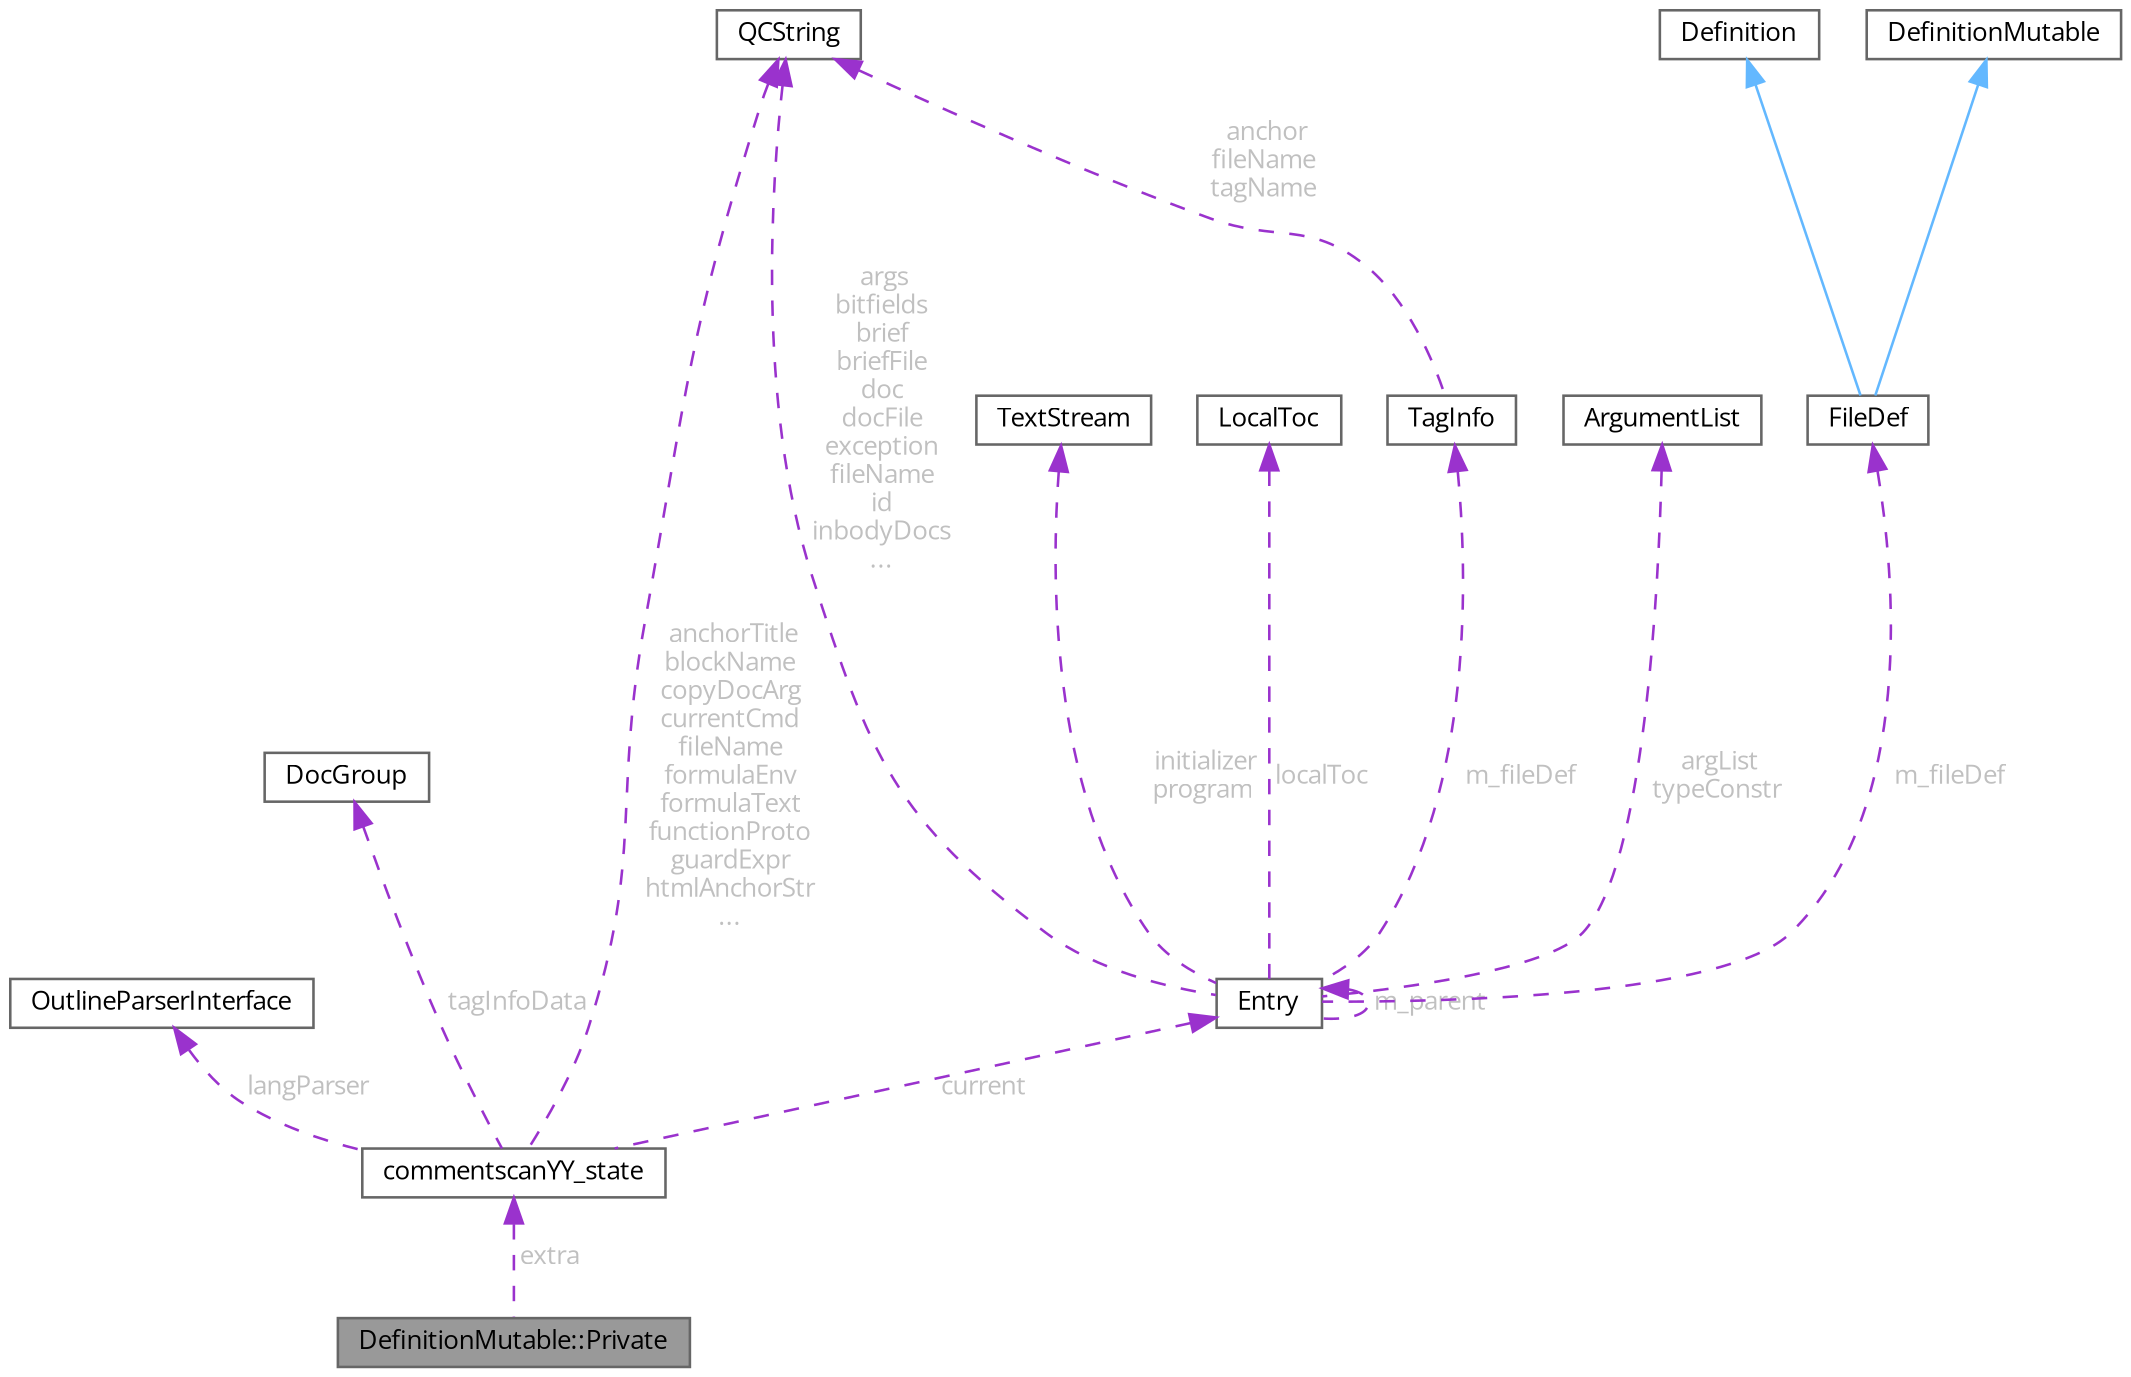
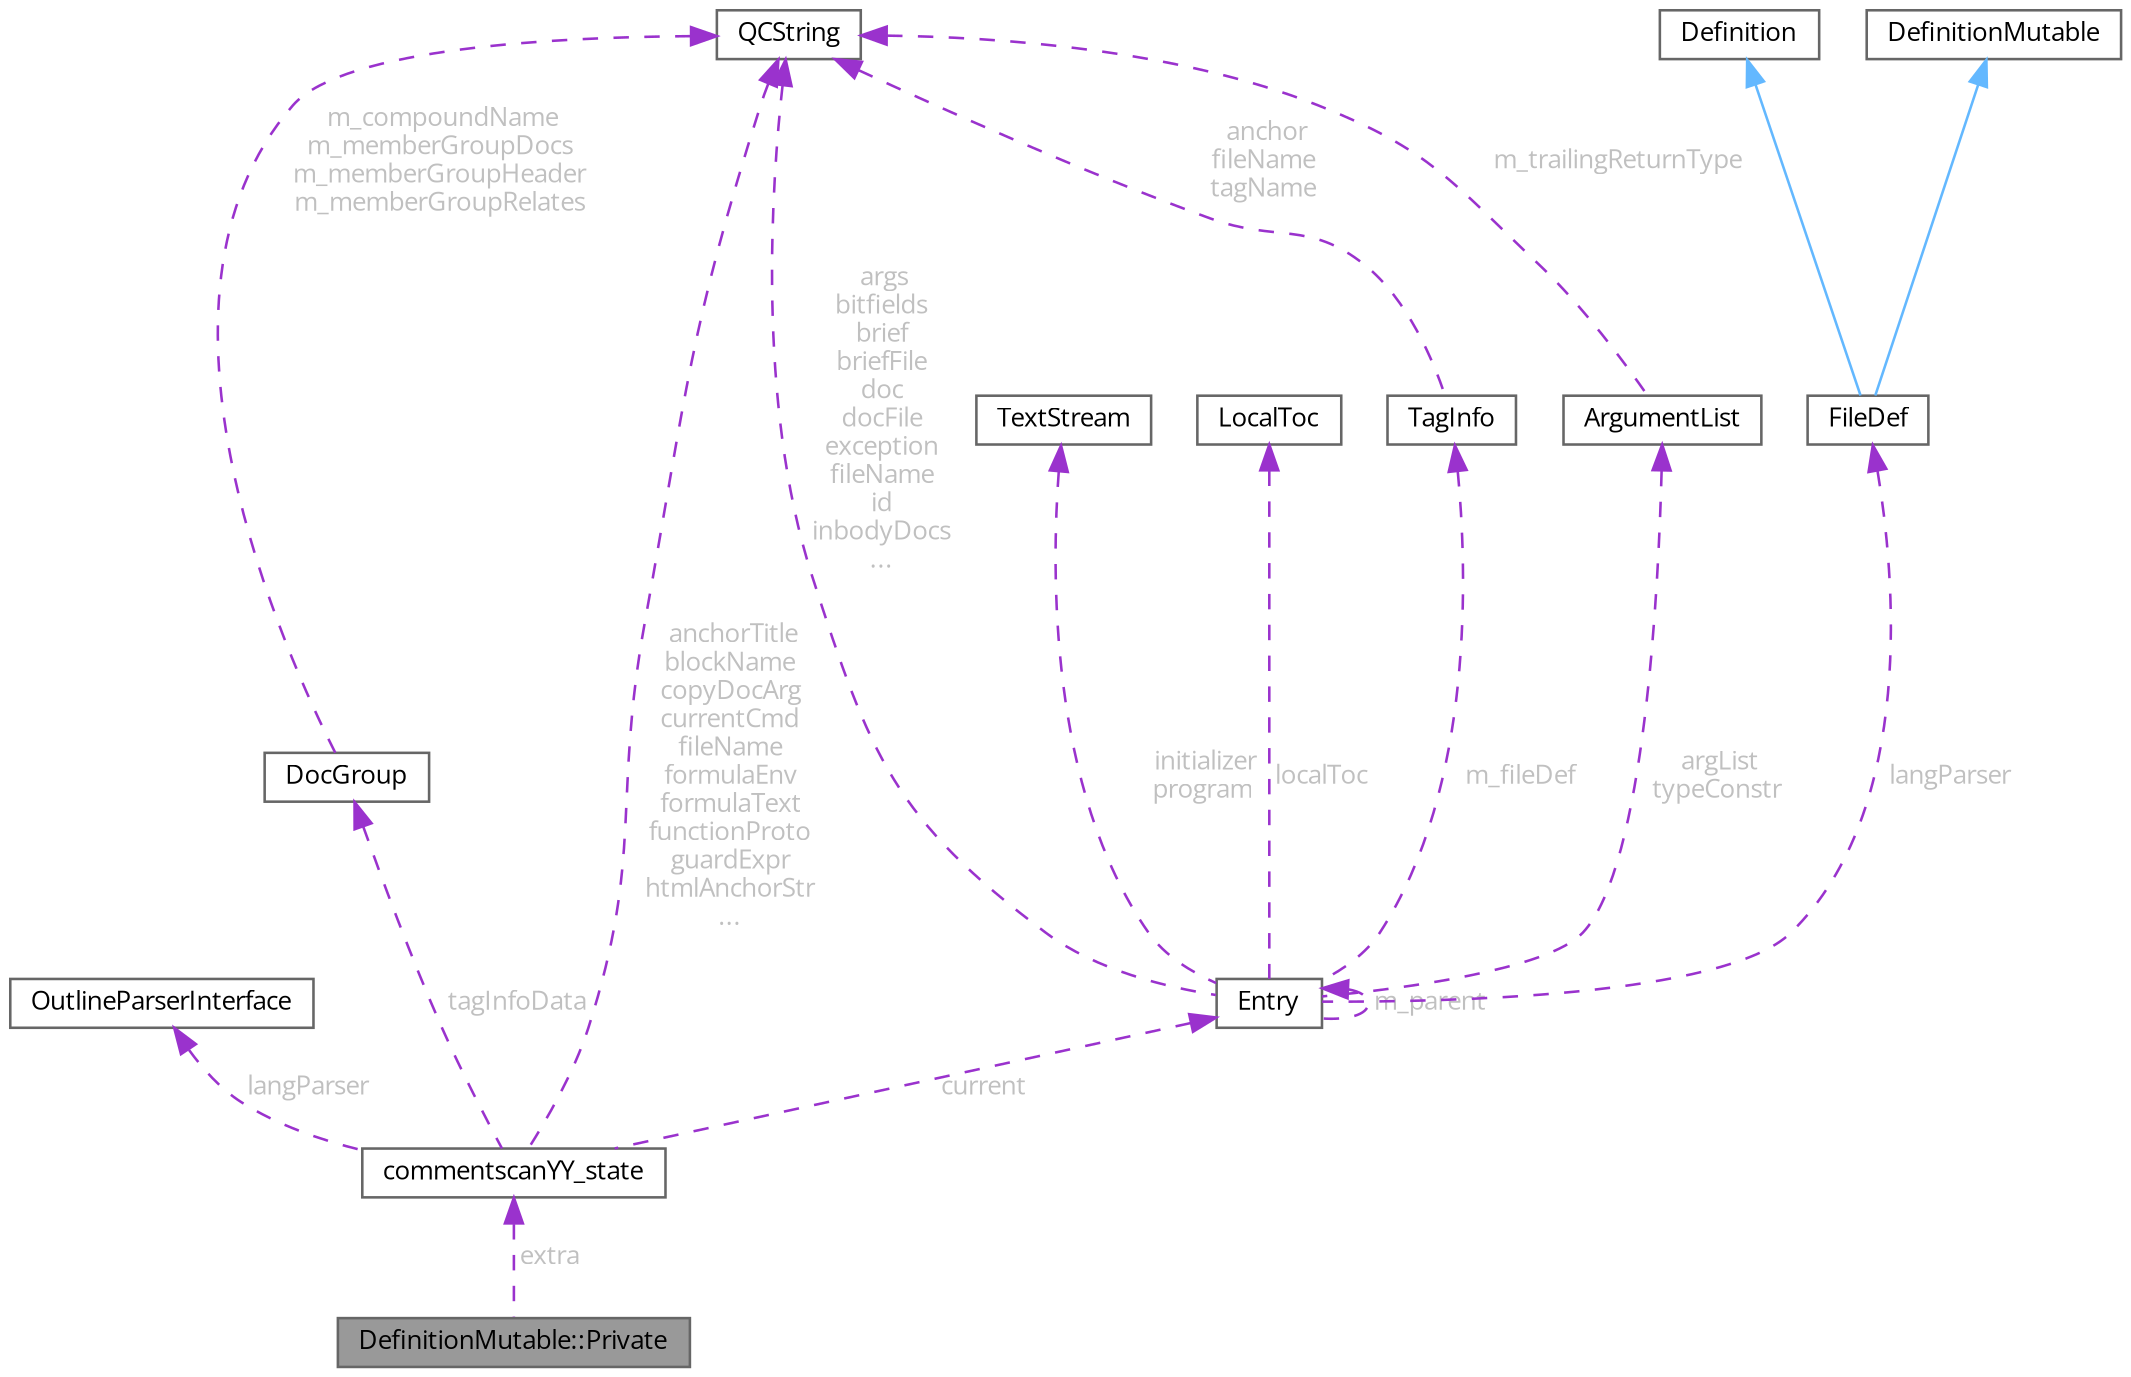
none -> (1321, 107)
none -> (233, 227)
(1948, 777) -> (1948, 777)
